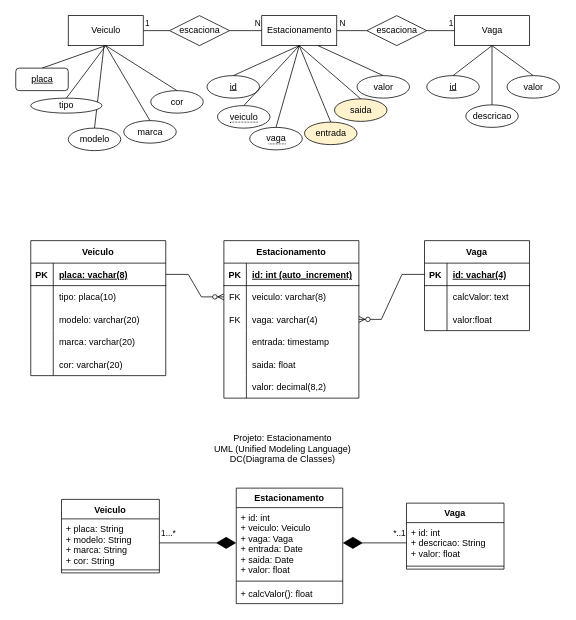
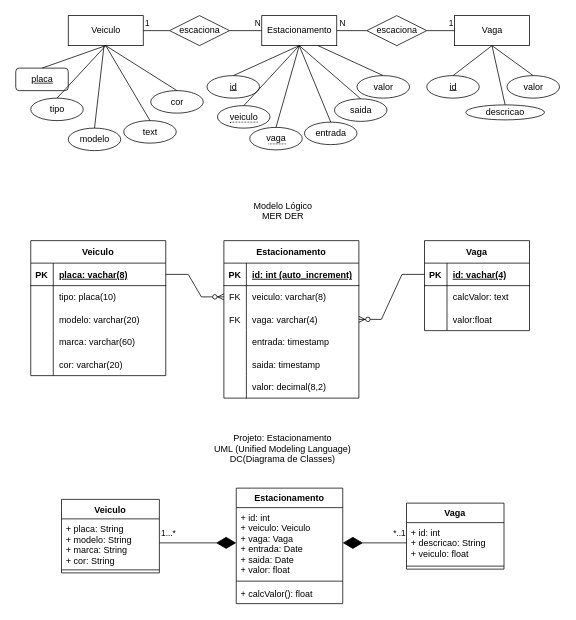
(66, 105) -> (57, 109)
(361, 110) -> (361, 110)
(492, 116) -> (505, 112)
(150, 132) -> (150, 132)
(331, 133) -> (331, 133)
none -> (283, 210)
(102, 342) -> (102, 342)
(278, 365) -> (288, 365)
(427, 533) -> (427, 533)
